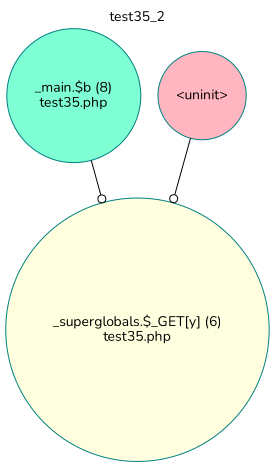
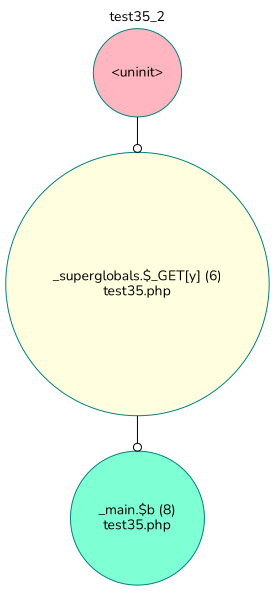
(96, 178) -> (137, 429)
